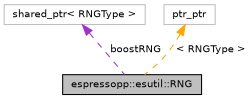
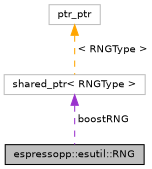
(165, 56) -> (75, 55)
